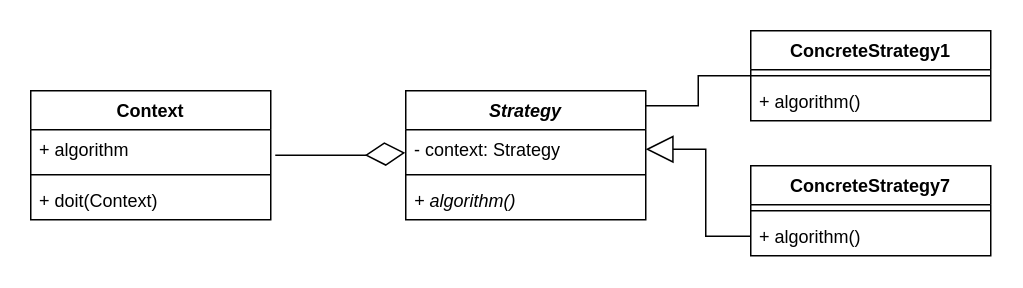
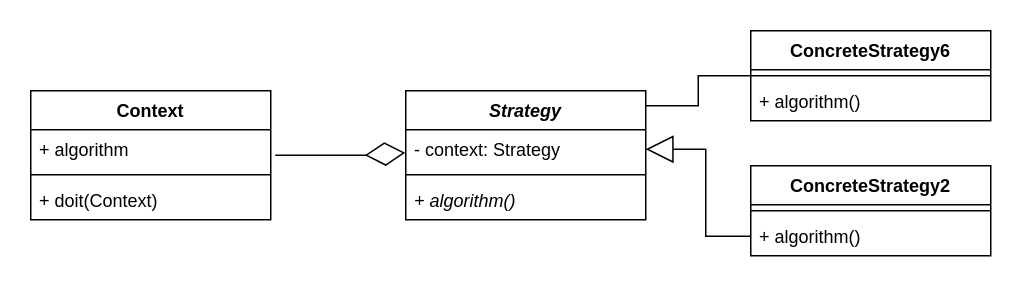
(870, 51) -> (870, 51)
(870, 186) -> (870, 186)
